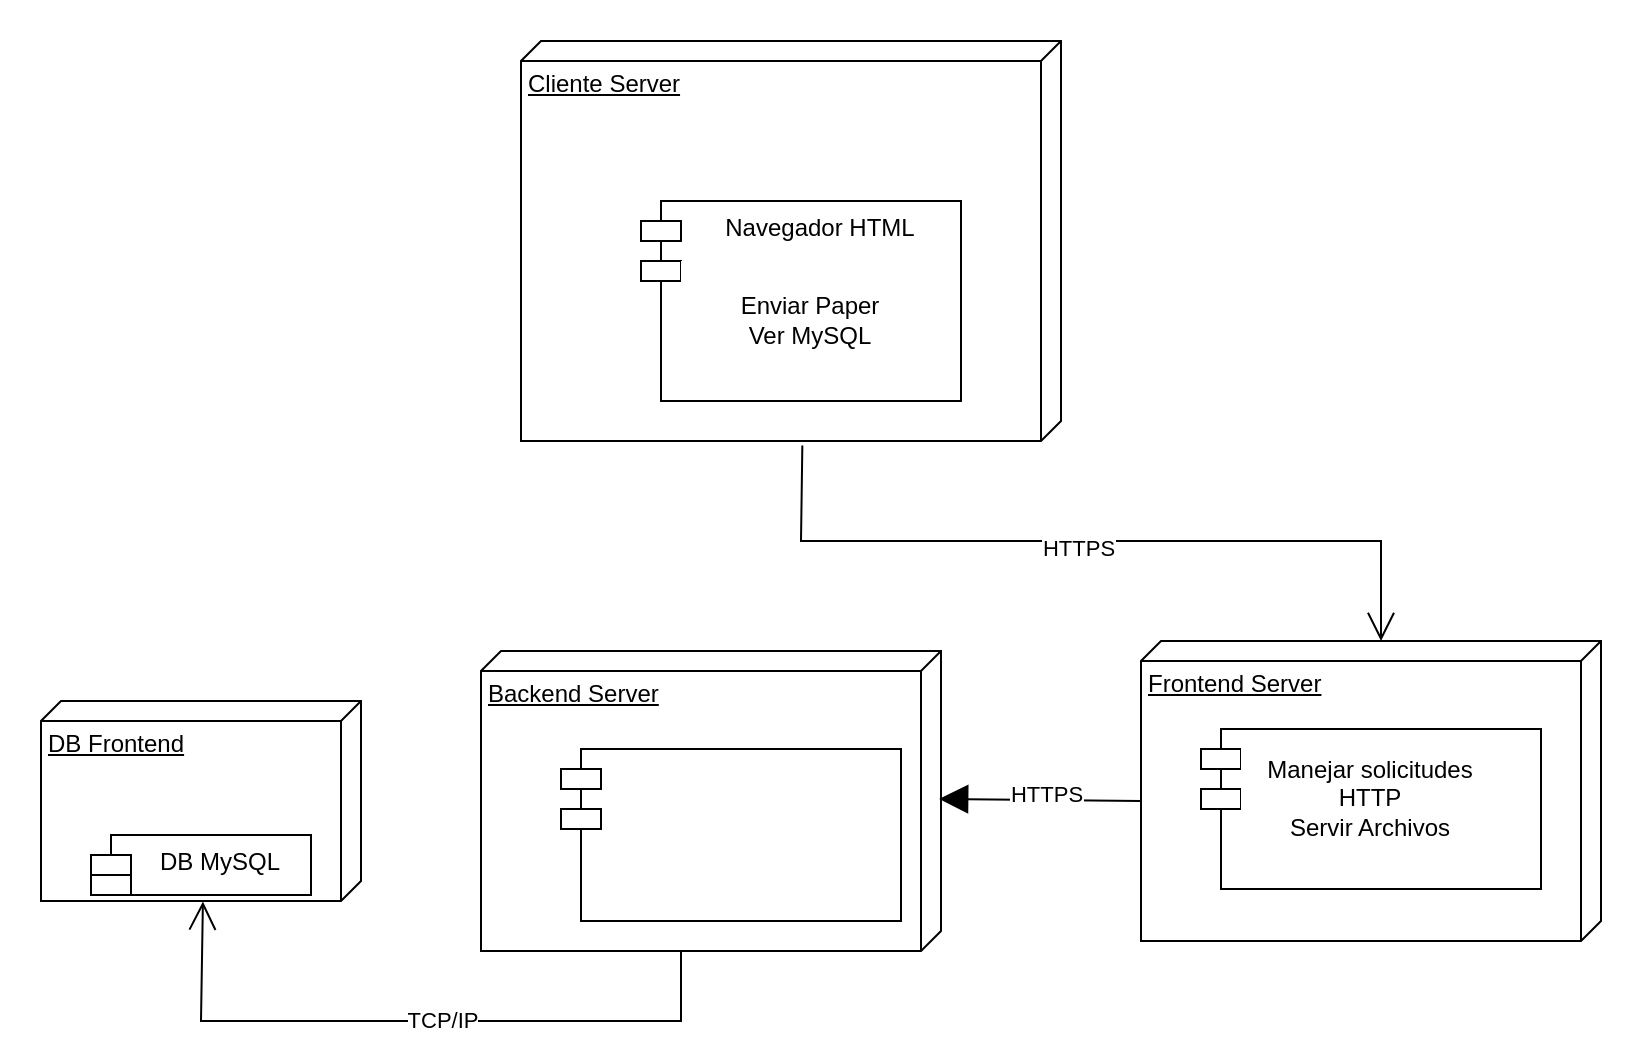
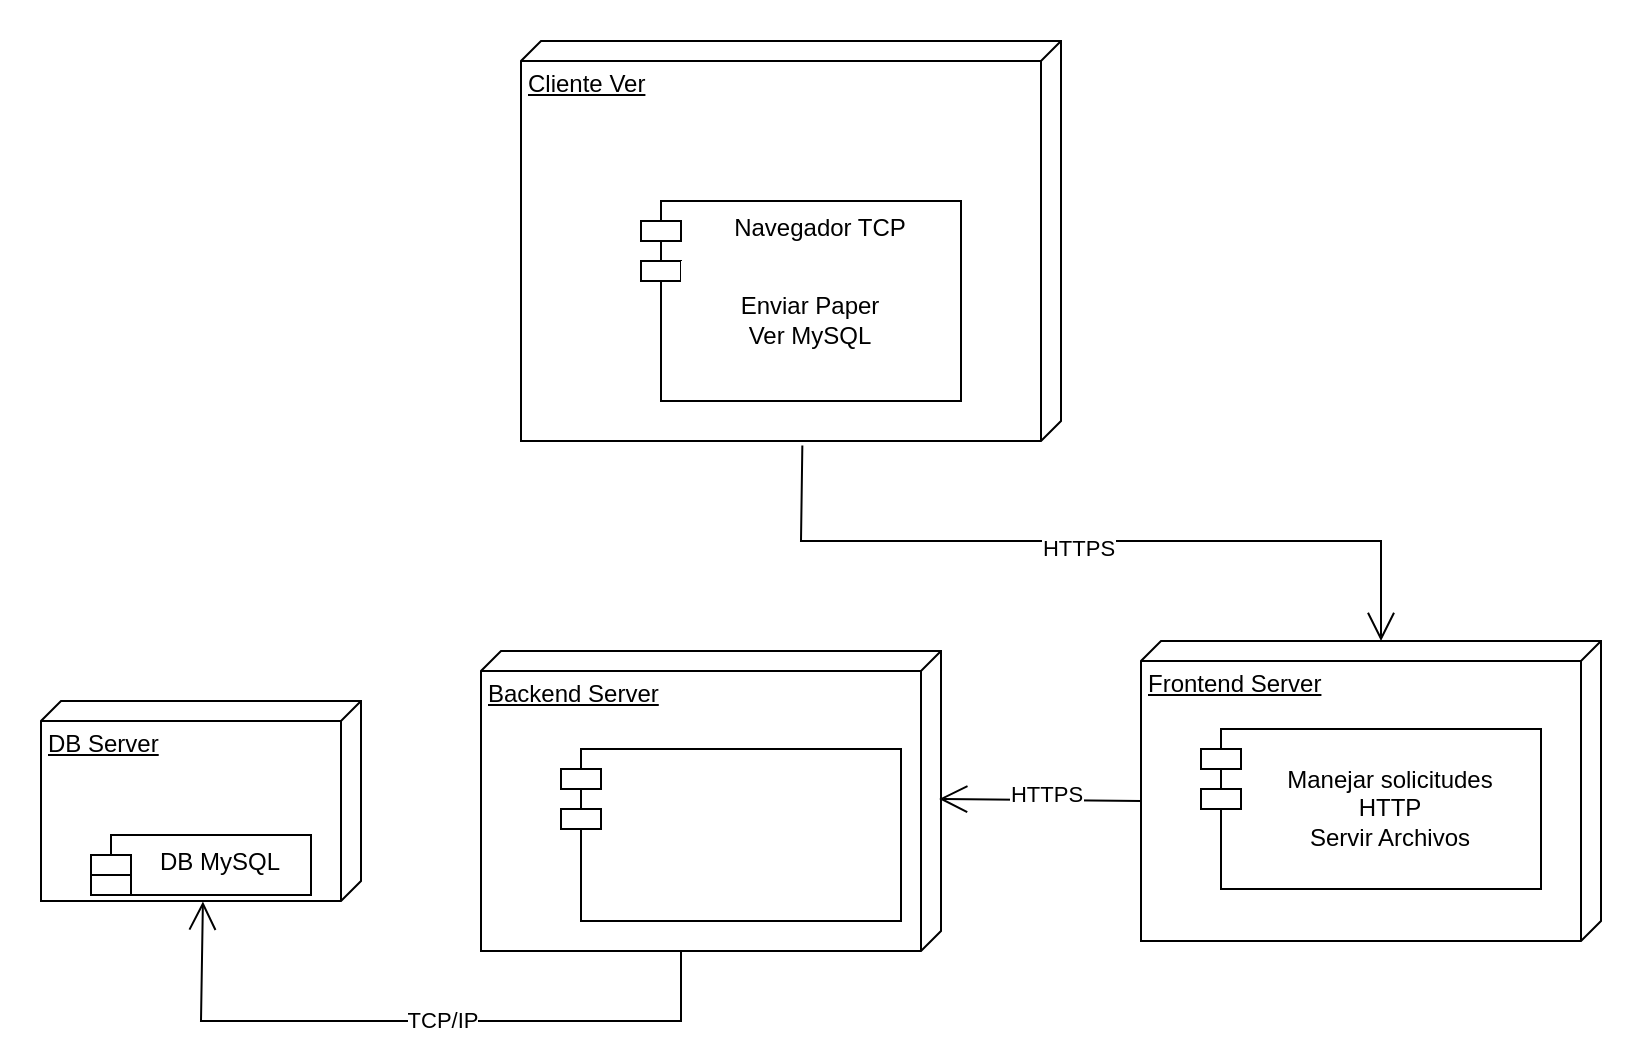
(614, 85) -> (594, 85)
(821, 229) -> (821, 229)
(120, 745) -> (106, 745)
(968, 799) -> (957, 799)
(1371, 799) -> (1391, 809)
